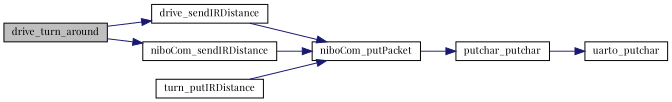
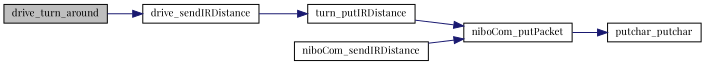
(283, 31) -> (278, 14)
(120, 40) -> none
(626, 51) -> none
